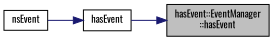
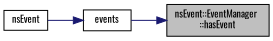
(107, 20) -> (107, 20)
(218, 20) -> (218, 20)
